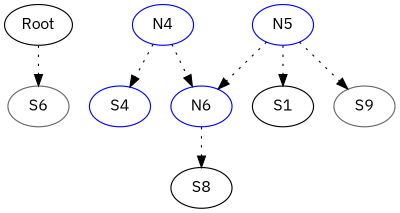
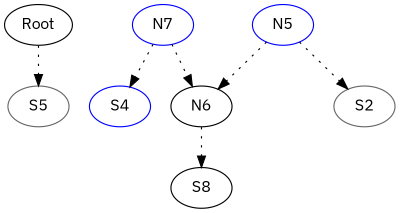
(163, 25) -> (163, 25)
(38, 106) -> (38, 106)
(201, 106) -> (201, 106)
(283, 106) -> none
(364, 106) -> (364, 106)
